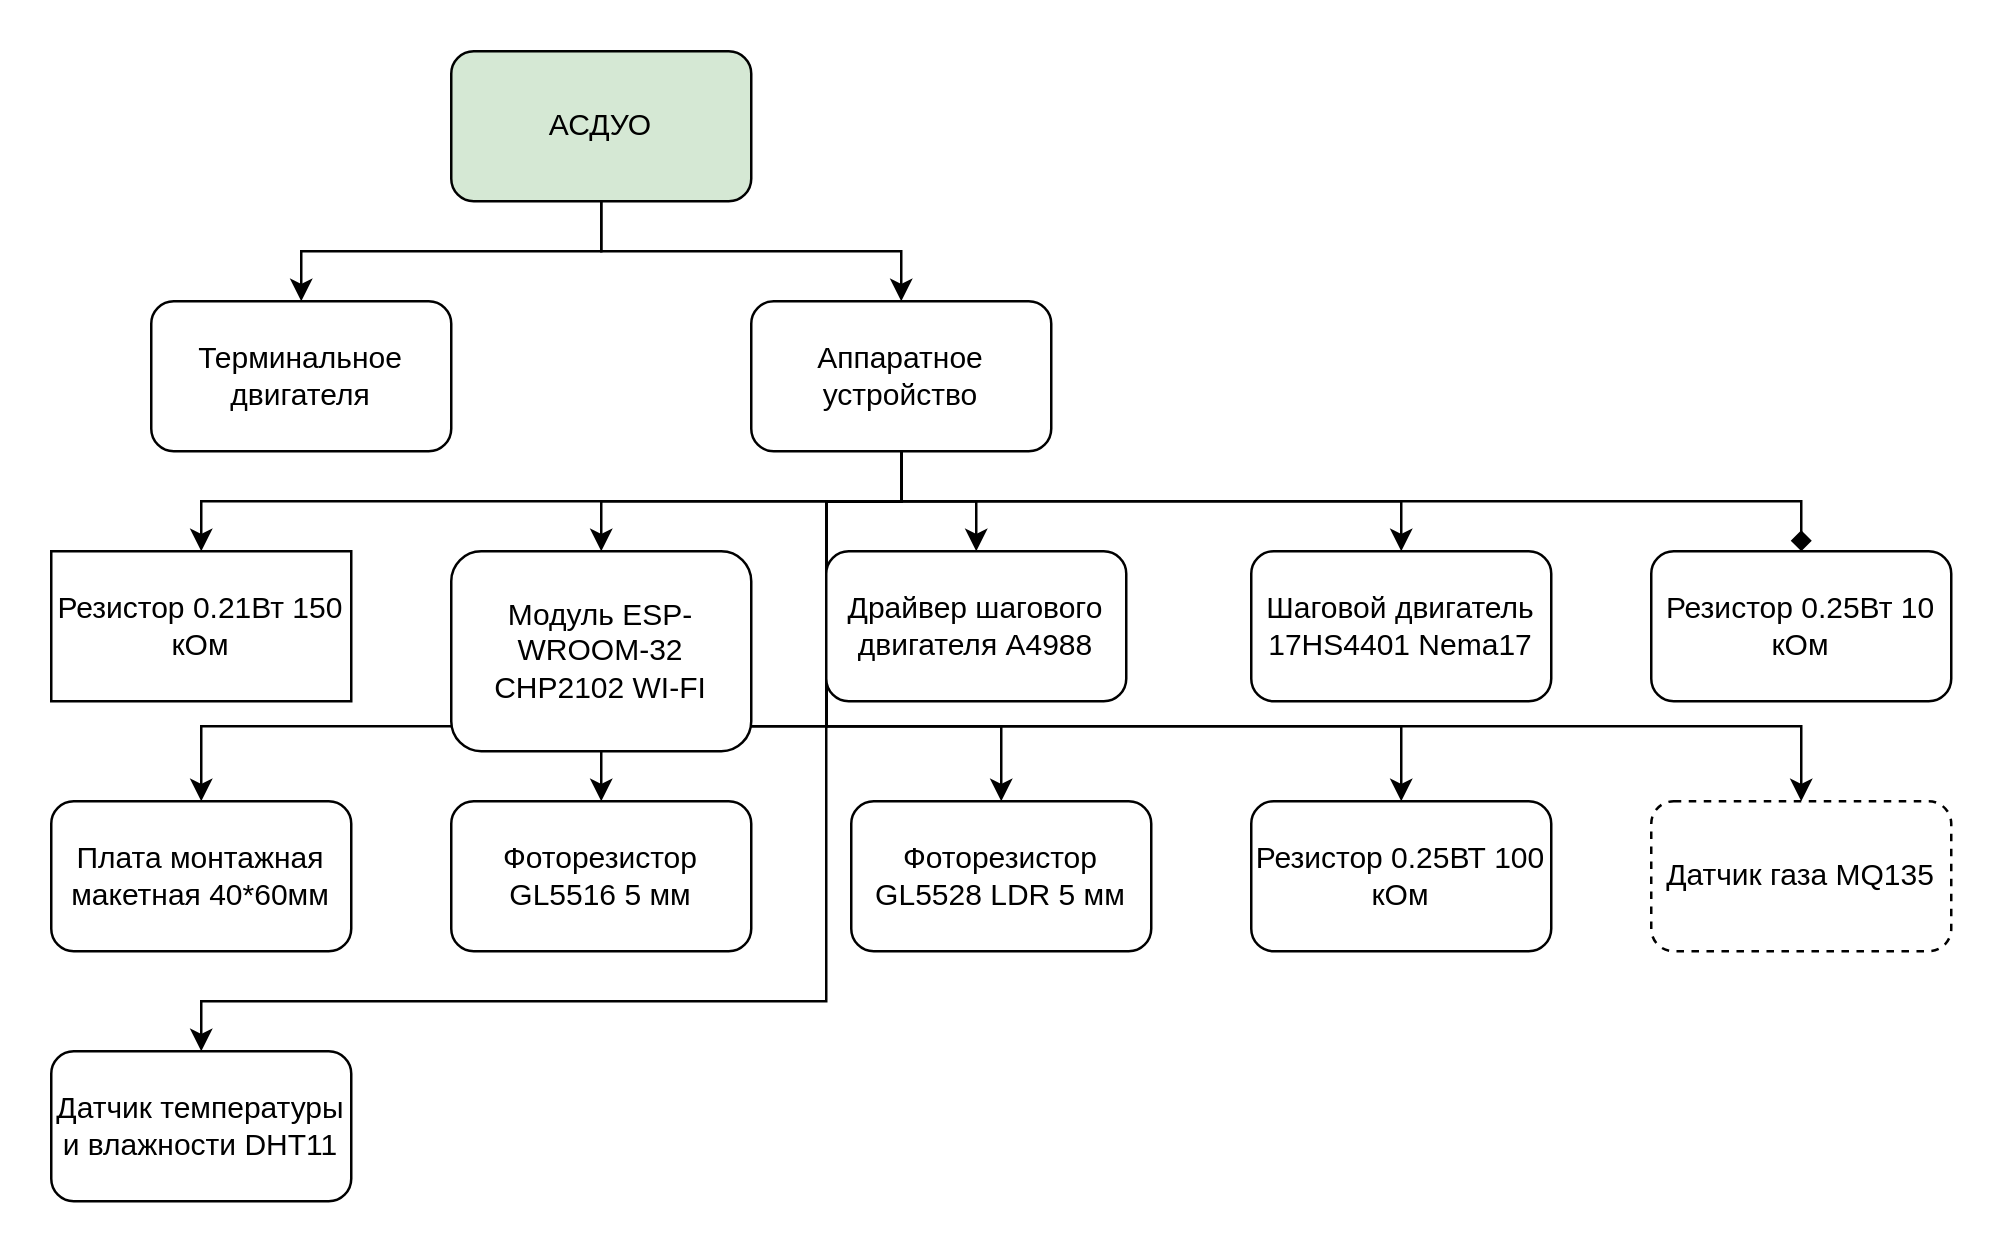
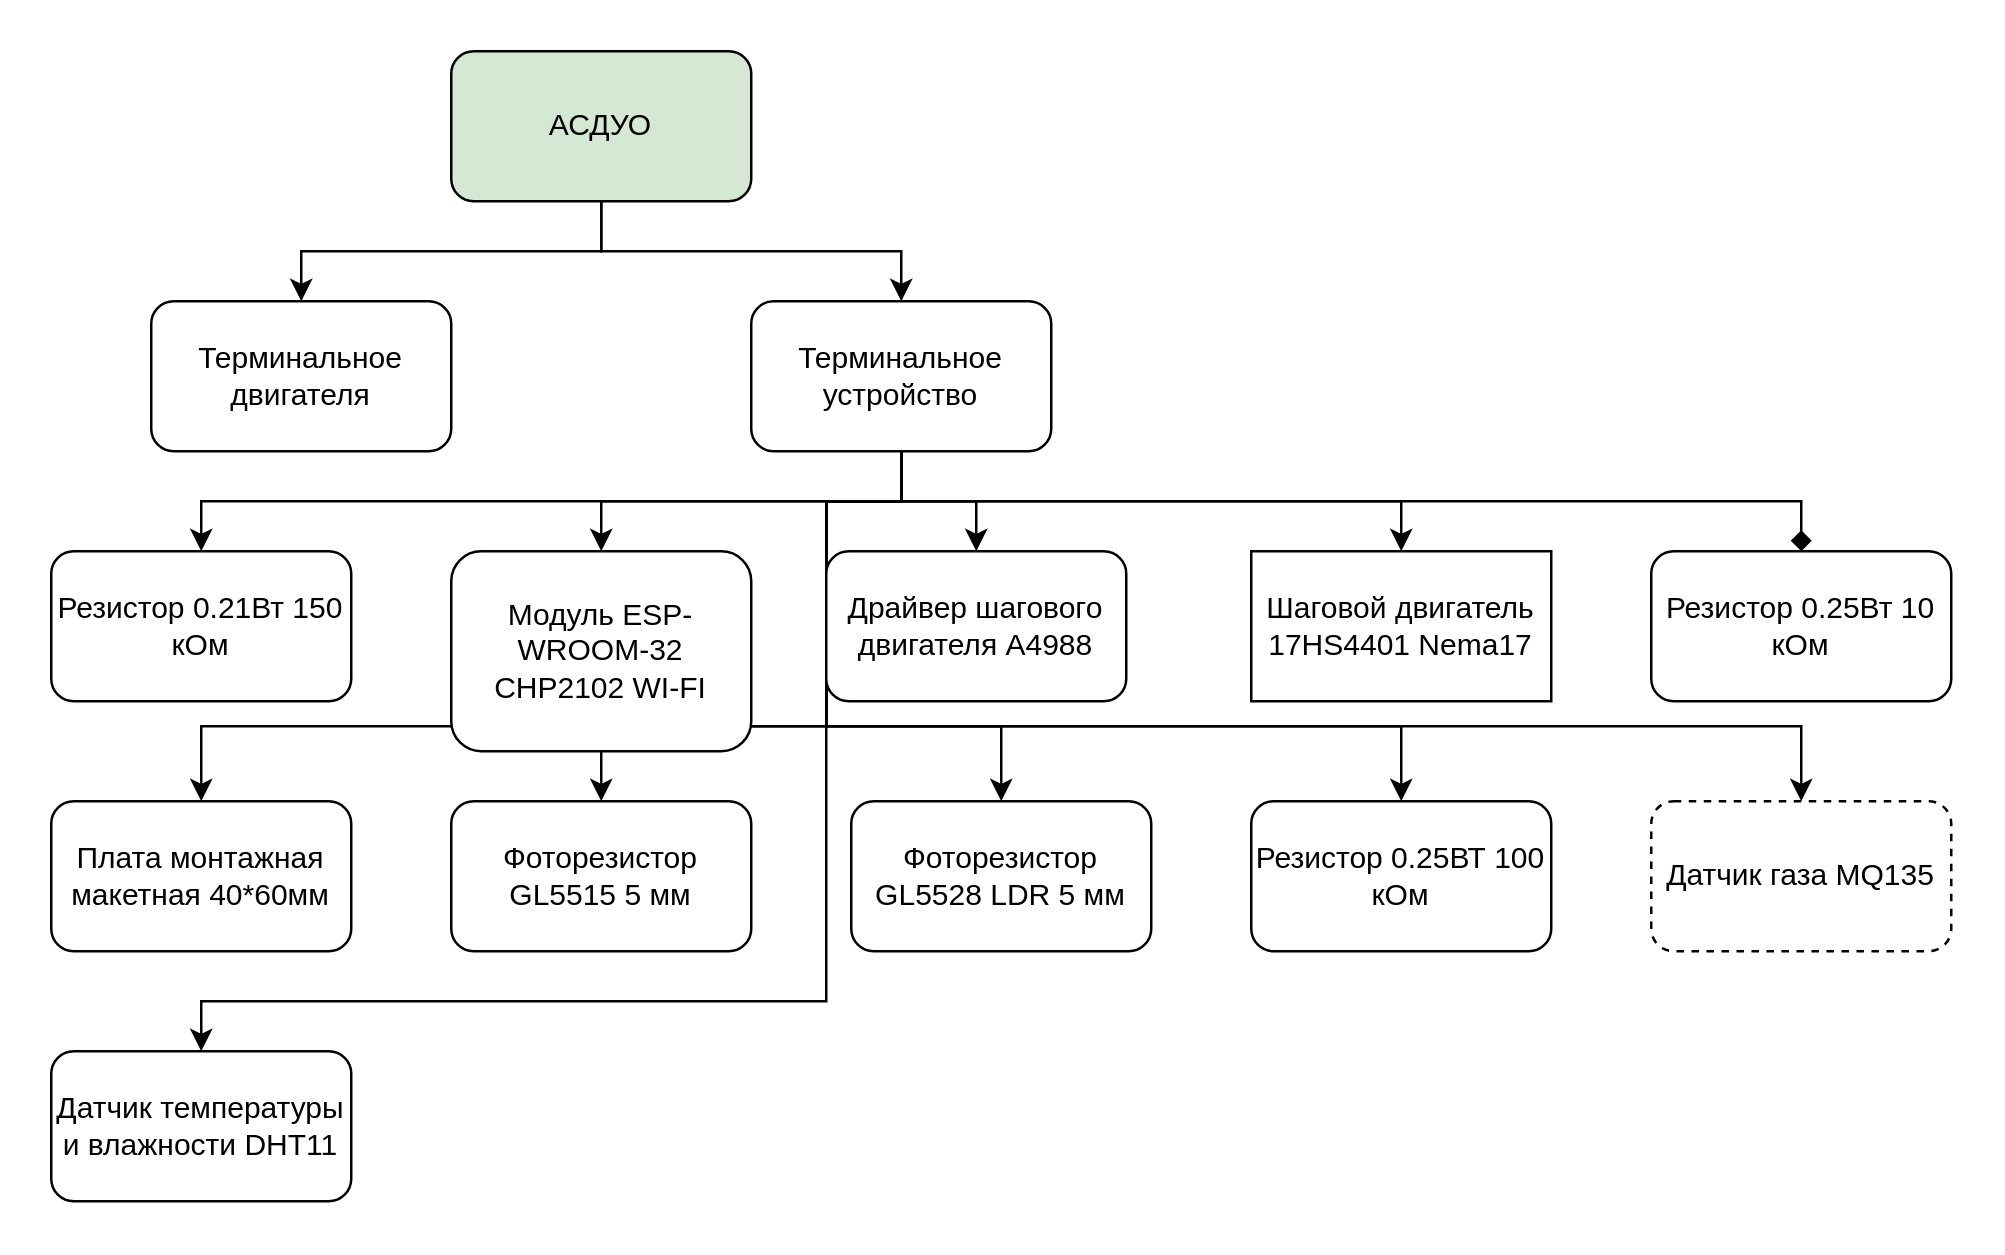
(901, 376) -> (901, 376)
(201, 626) -> (201, 626)
(1401, 626) -> (1401, 626)
(601, 876) -> (601, 876)
